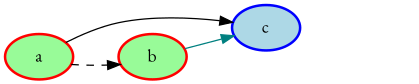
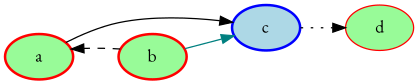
none -> (380, 28)
(89, 65) -> (102, 48)
